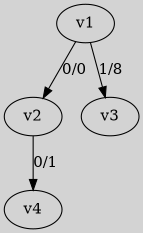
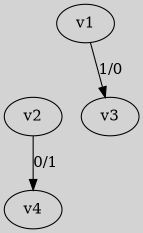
(62, 65) -> none
(111, 70) -> (111, 70)
